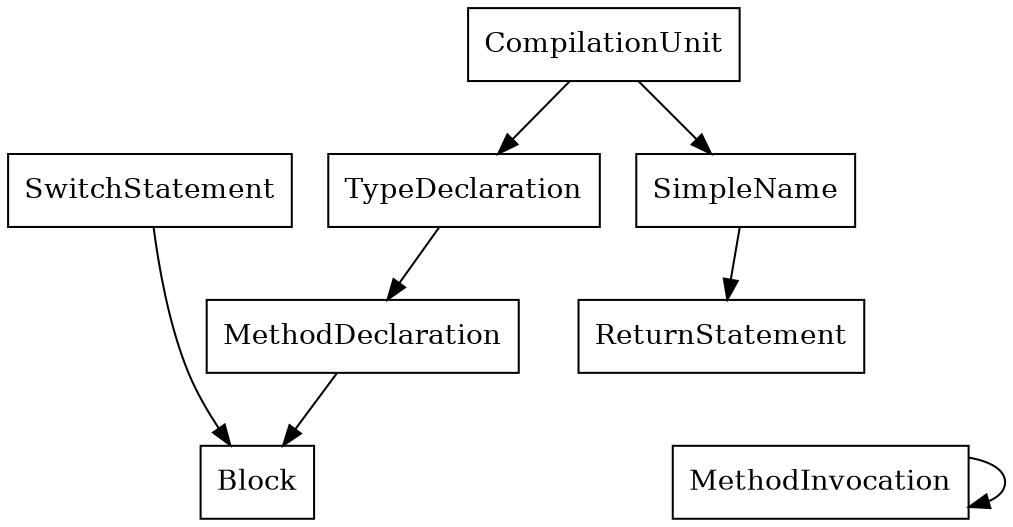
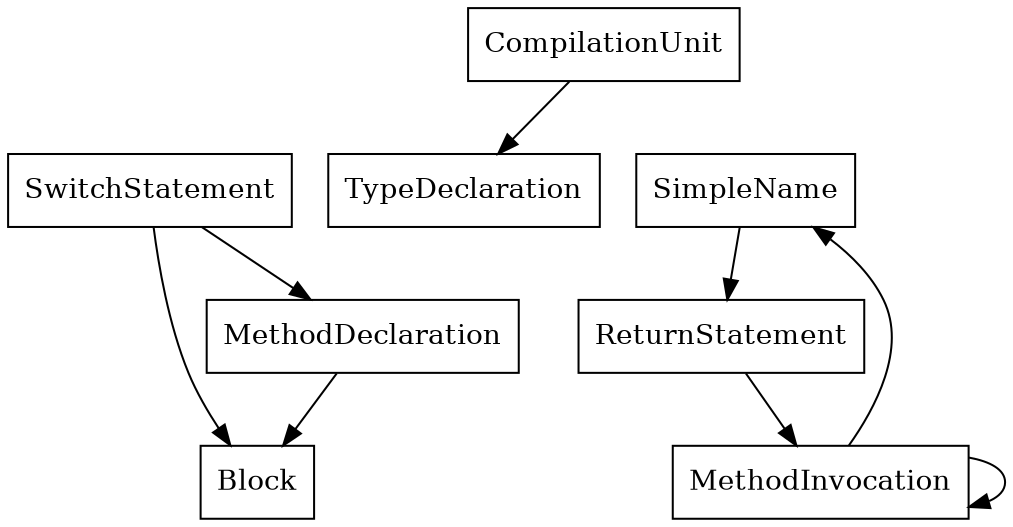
(668, 110) -> (892, 336)
(419, 255) -> (248, 258)
none -> (765, 401)
